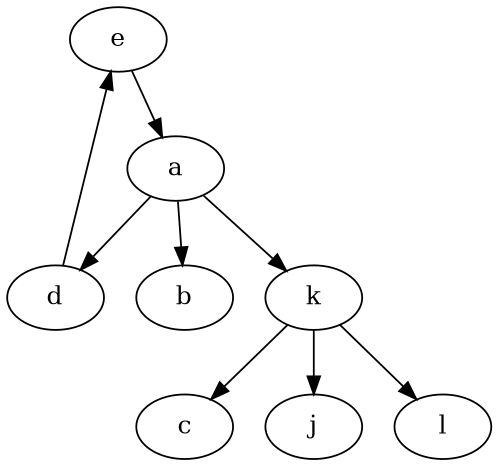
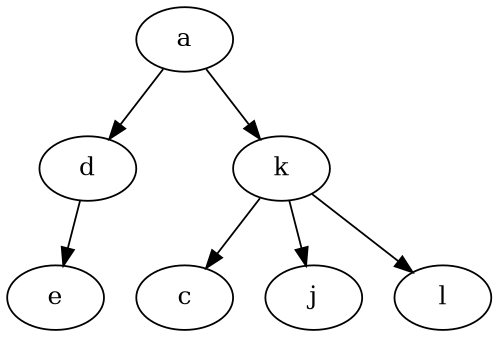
(143, 96) -> none
(185, 298) -> none
